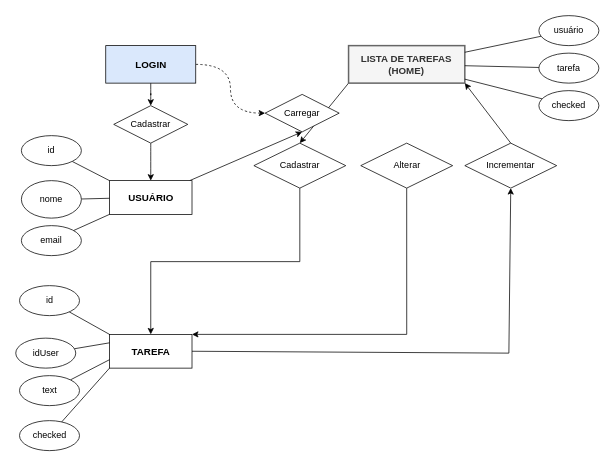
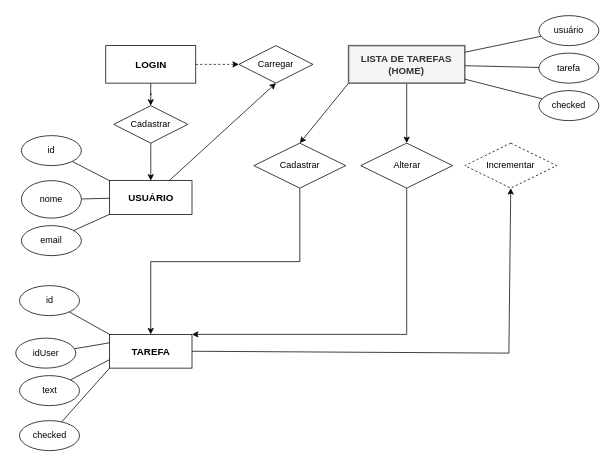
(151, 64) -> (151, 64)
none -> (407, 111)
(302, 113) -> (276, 64)
(489, 115) -> none
(511, 165) -> (511, 165)
